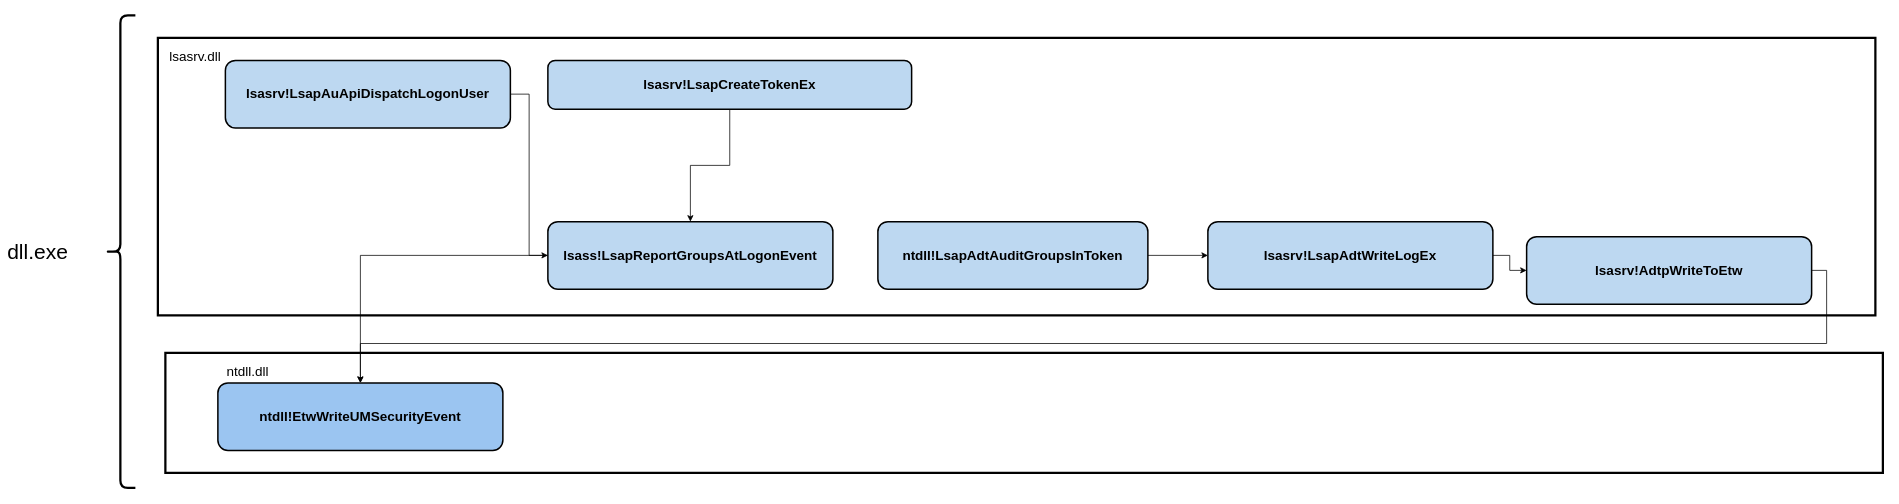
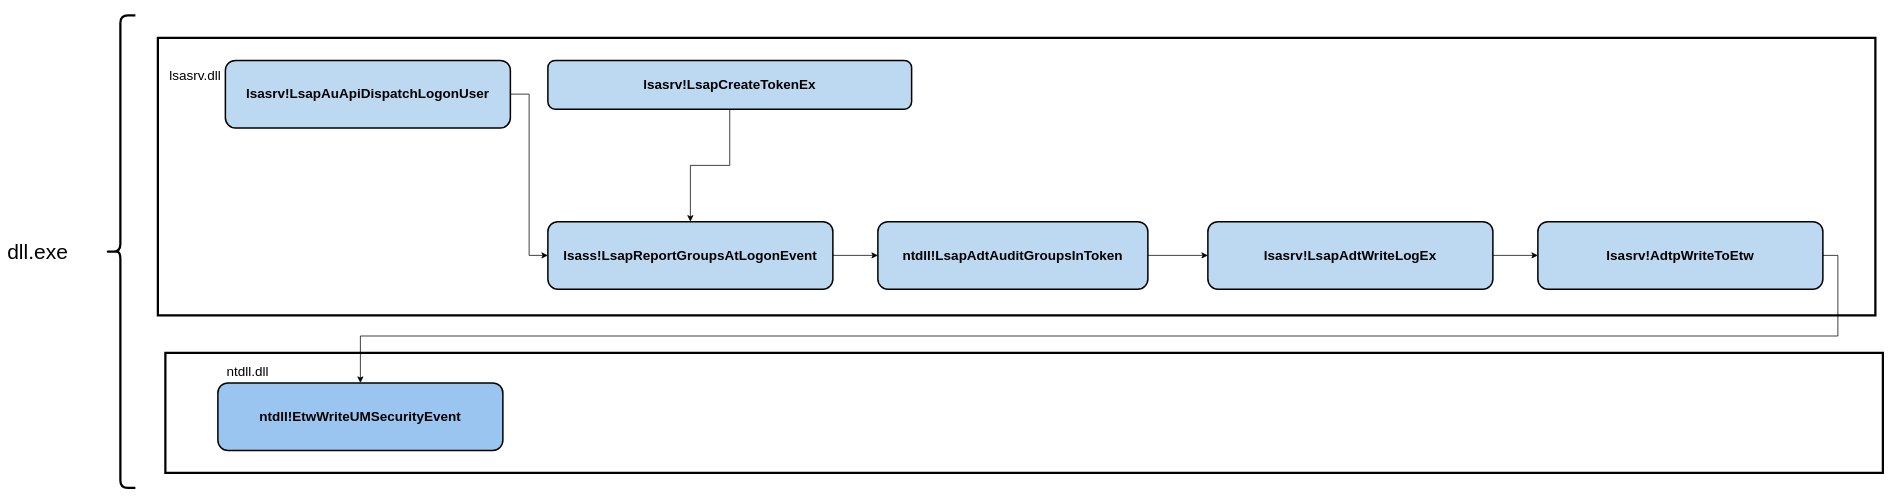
(195, 57) -> (195, 75)
(404, 255) -> (853, 255)
(1669, 270) -> (1680, 255)
